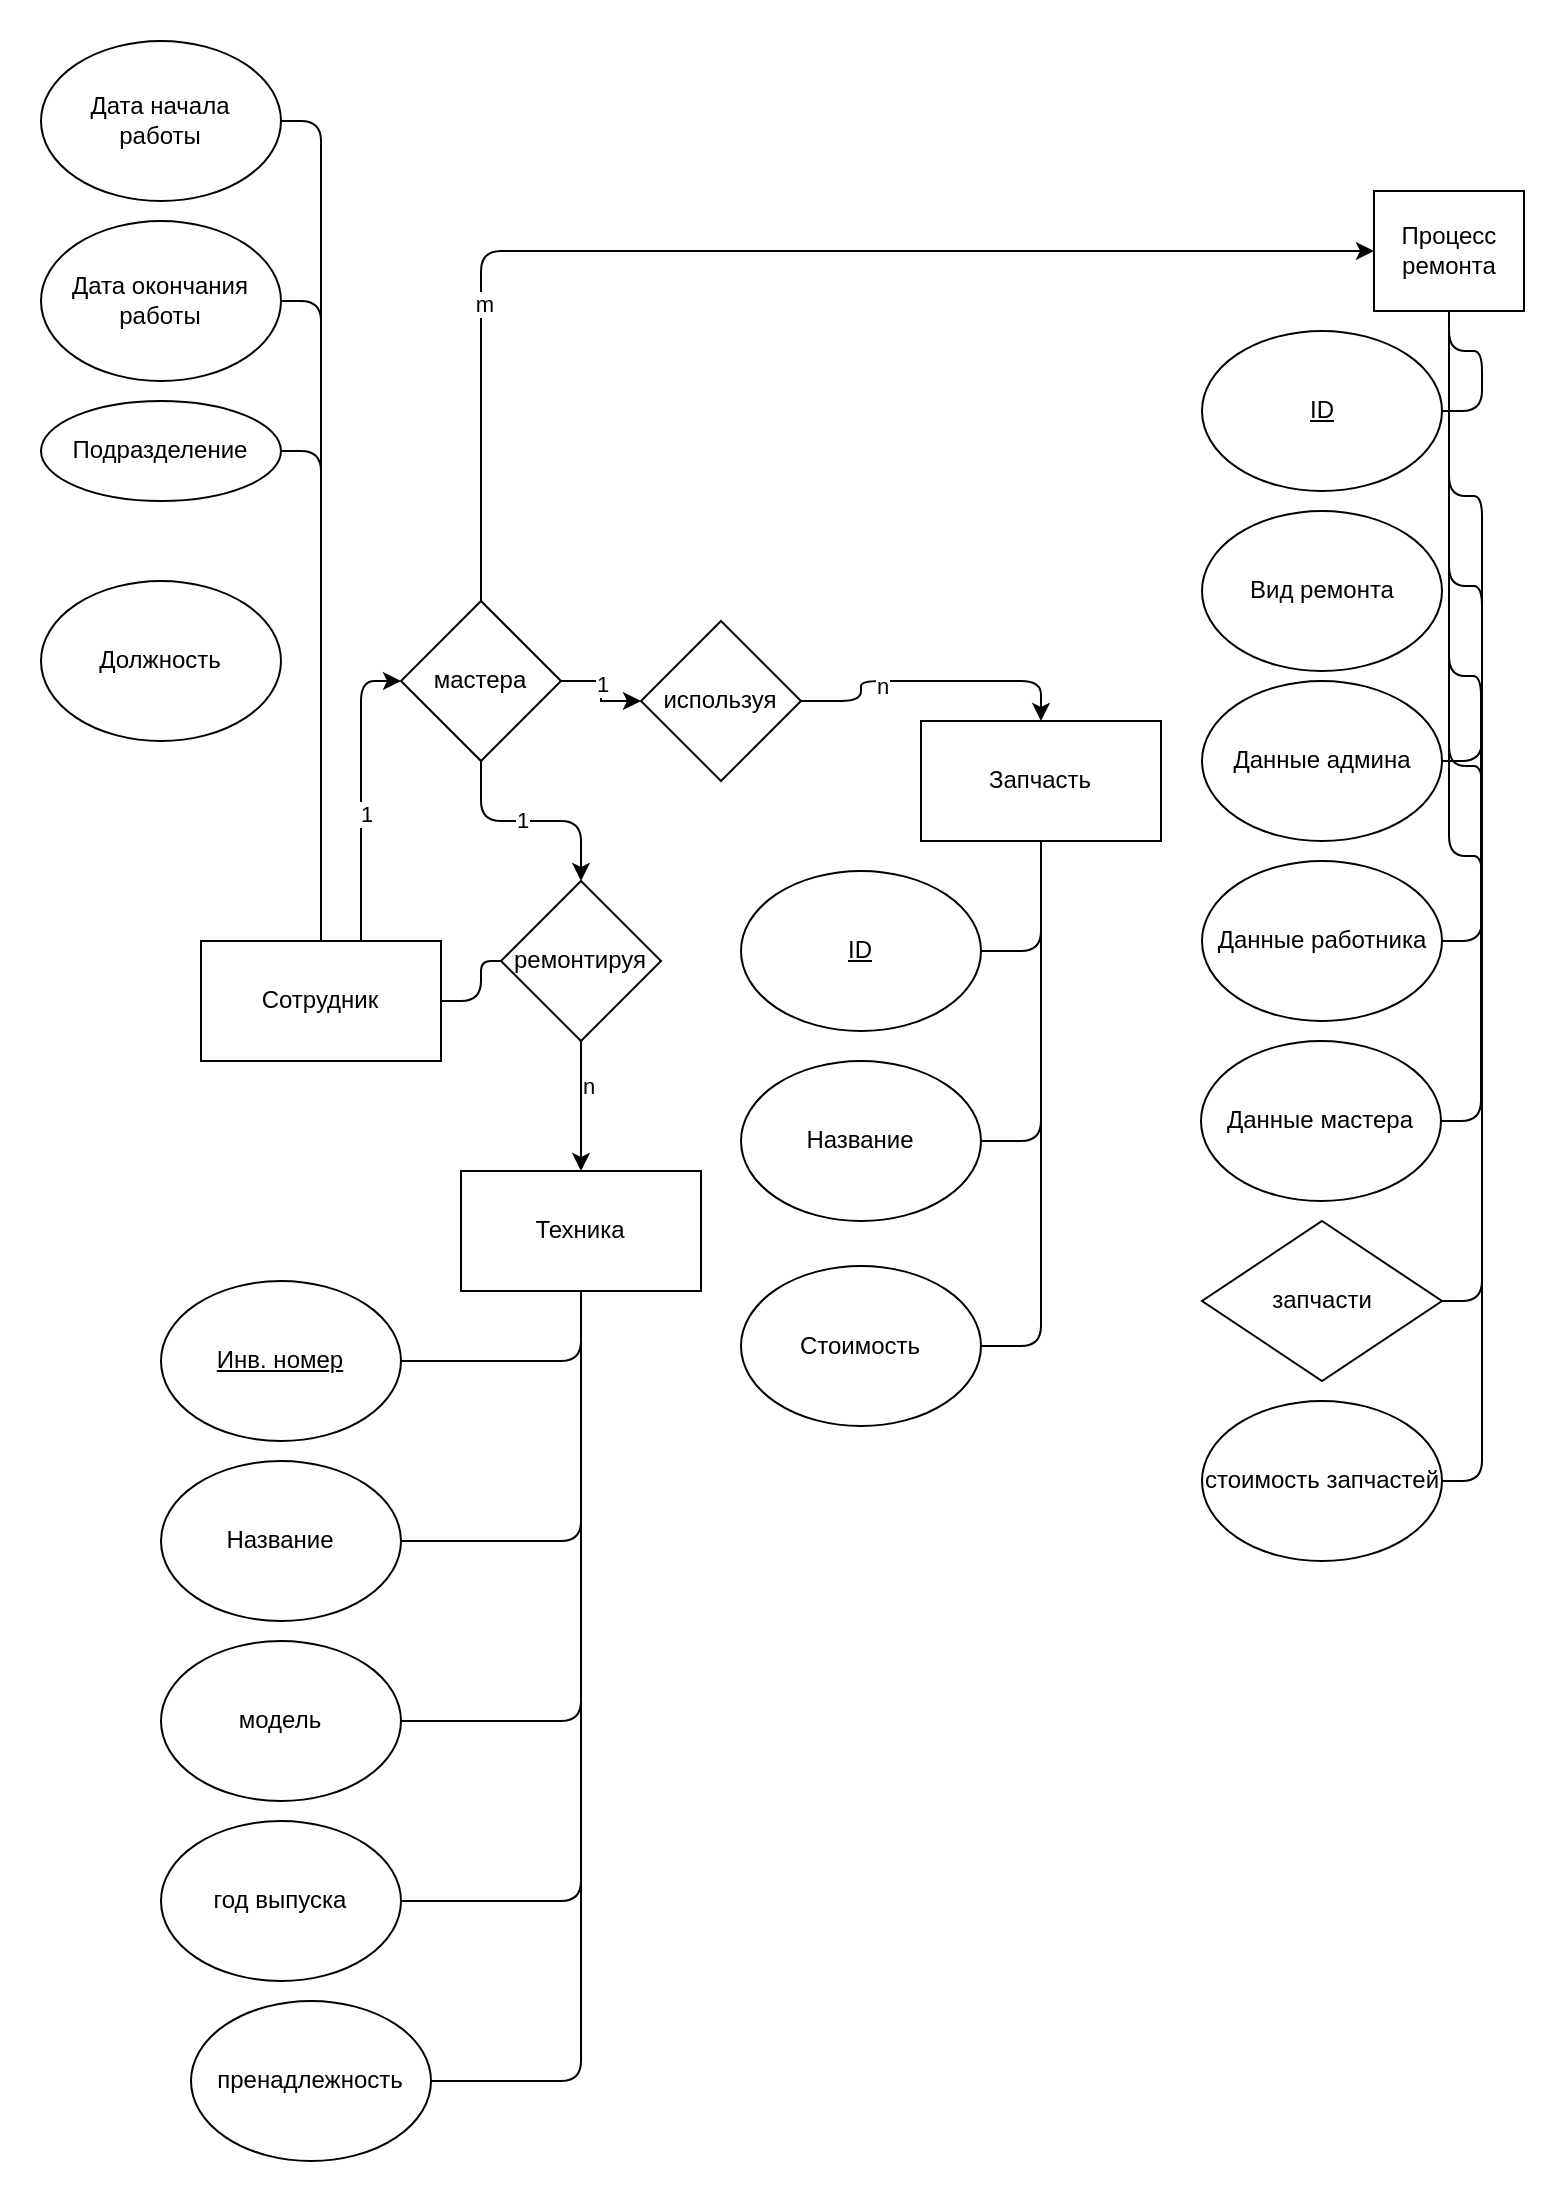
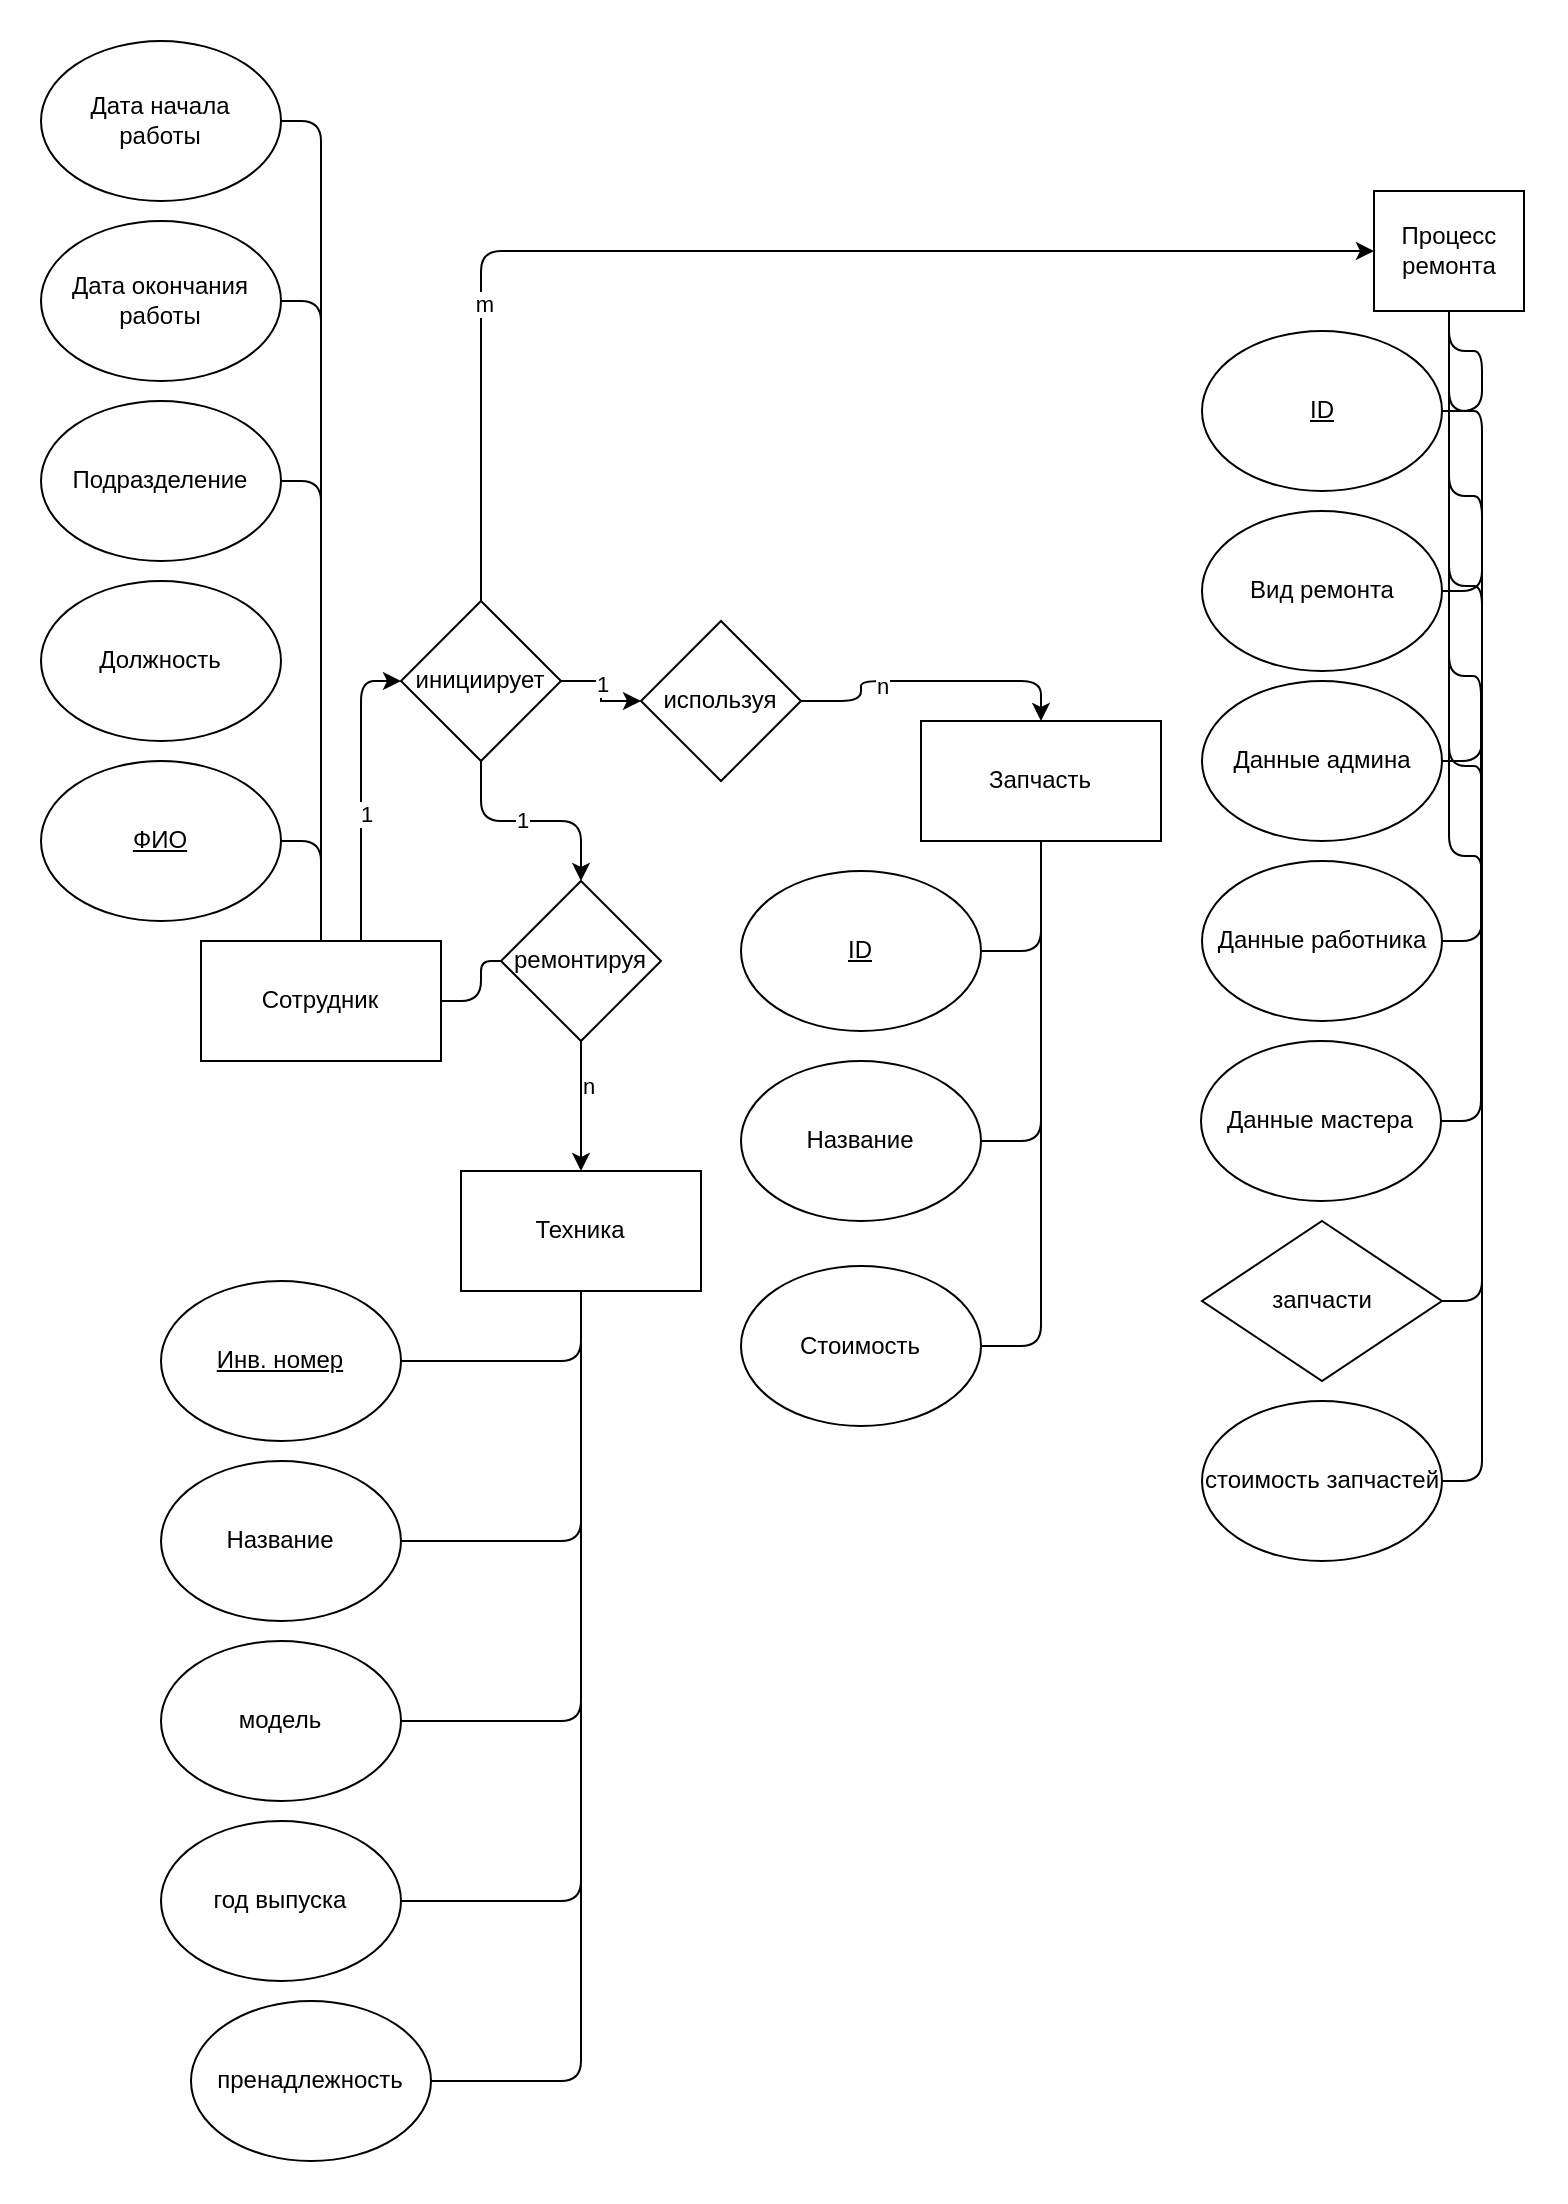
(161, 451) -> (161, 481)
none -> (1482, 455)
(481, 681) -> (481, 681)
none -> (161, 841)
none -> (298, 841)
